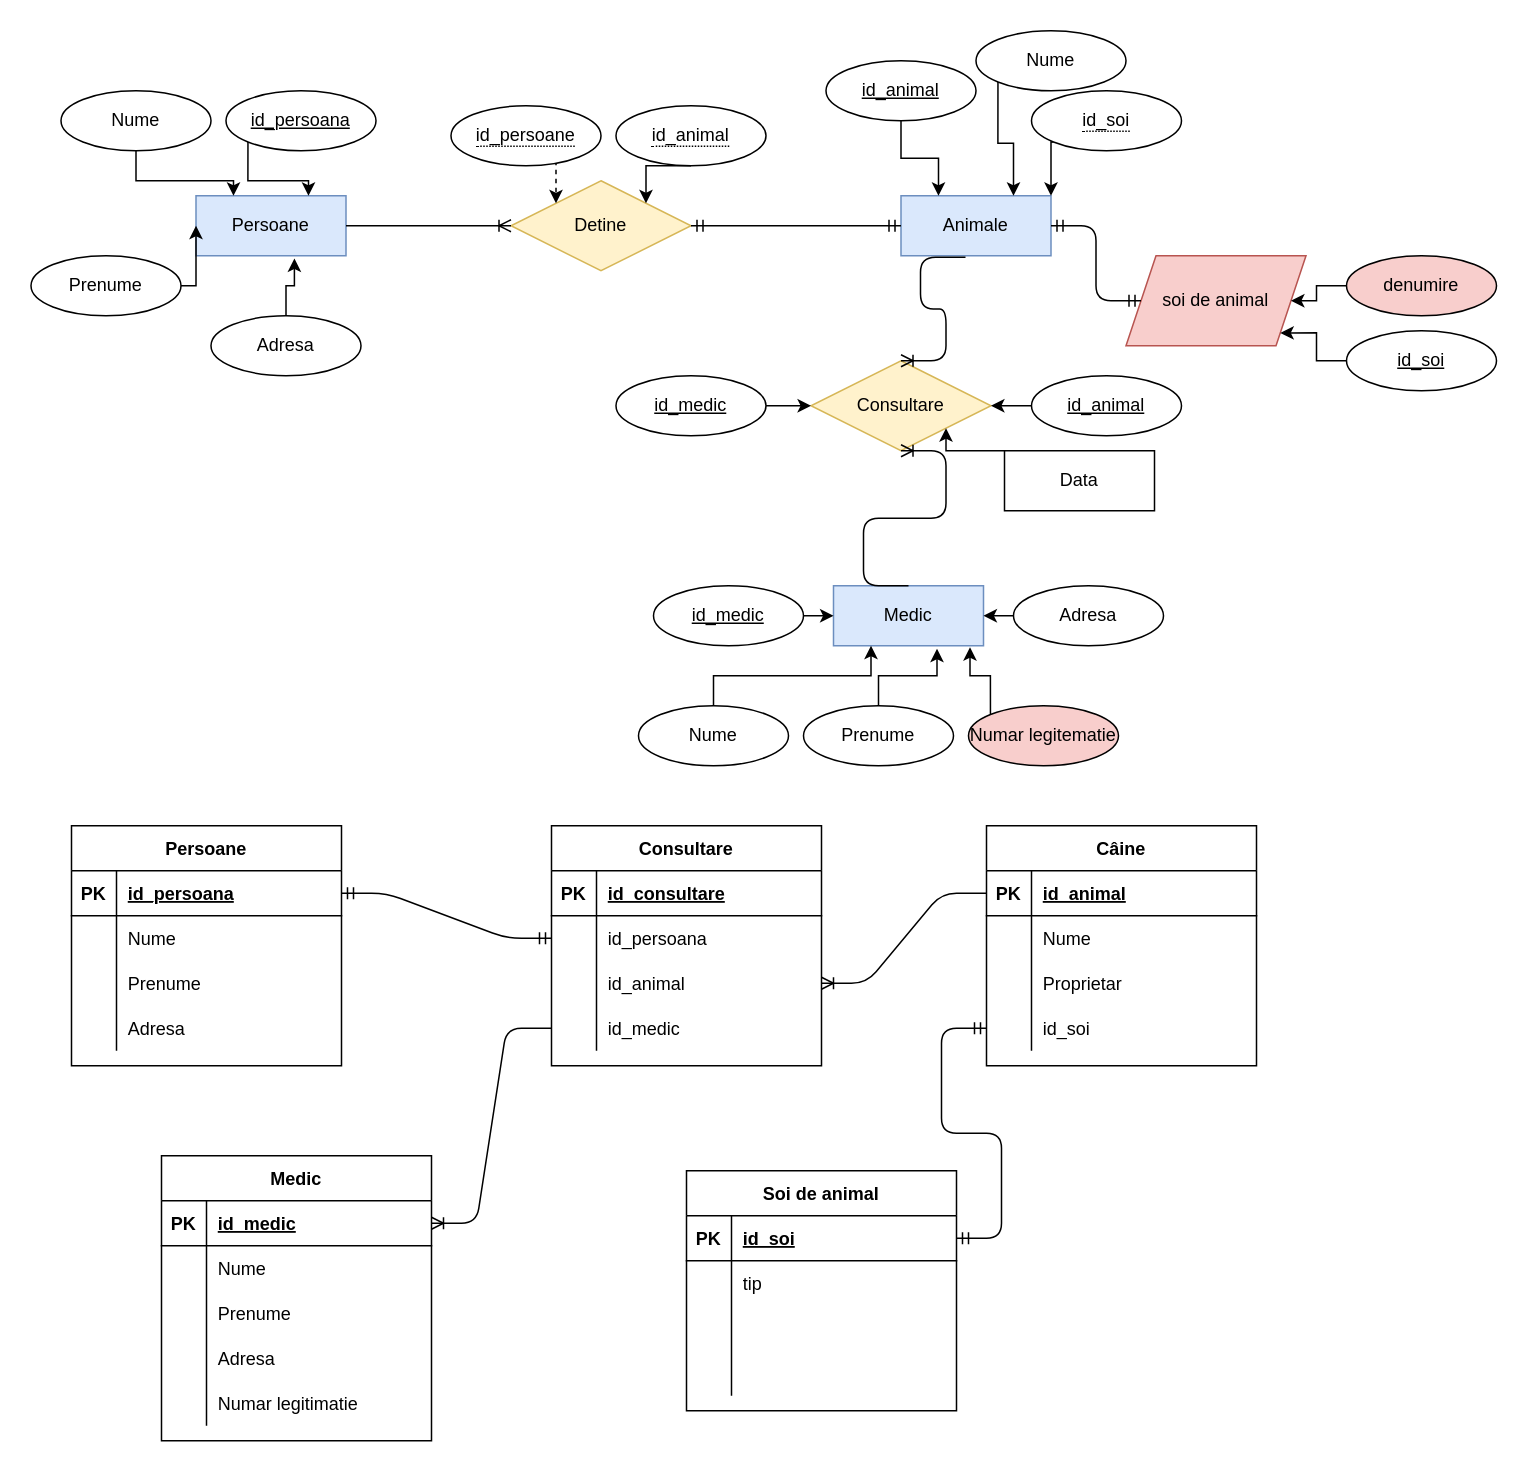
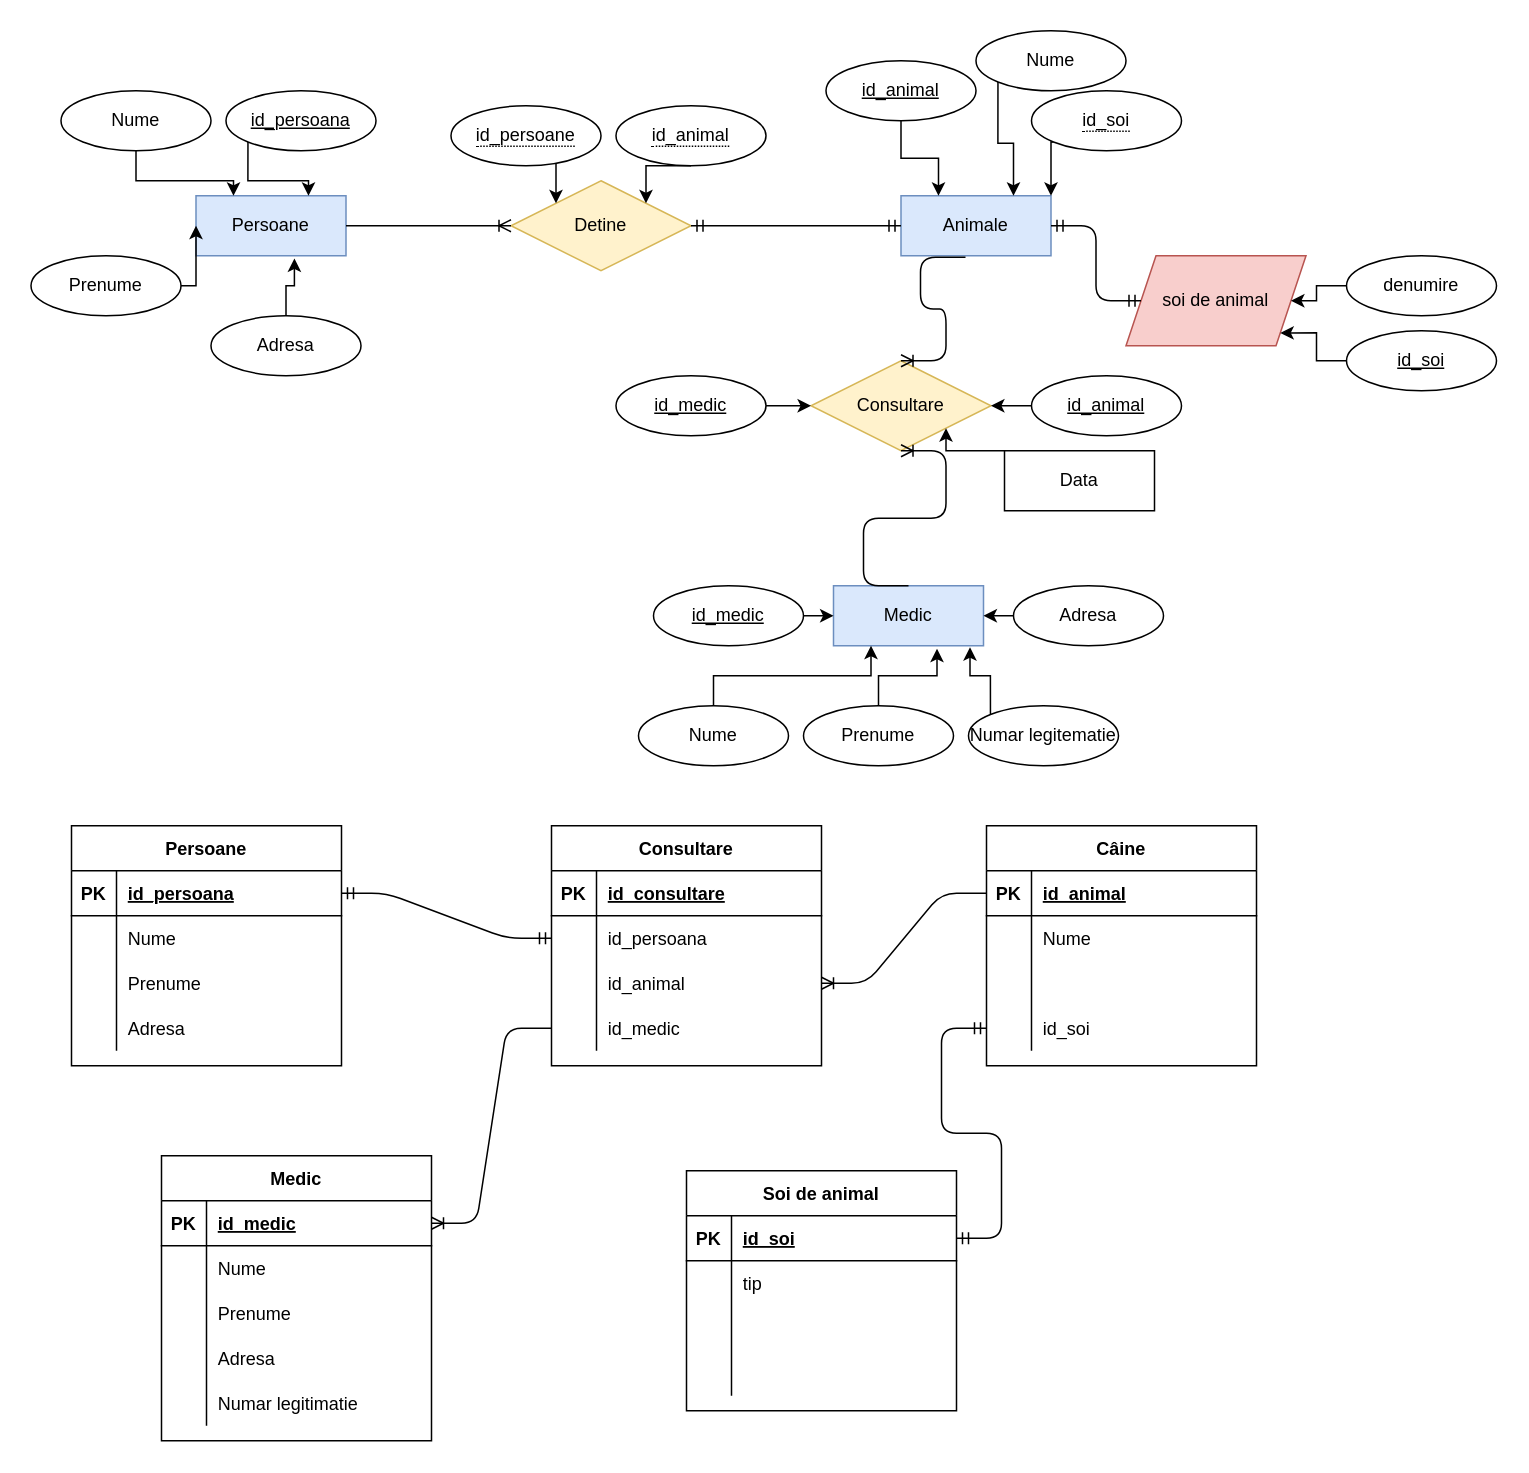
(556, 175) -> (556, 175)
(1421, 286) -> (1421, 286)
(1043, 736) -> (1043, 736)
(1144, 983) -> none
